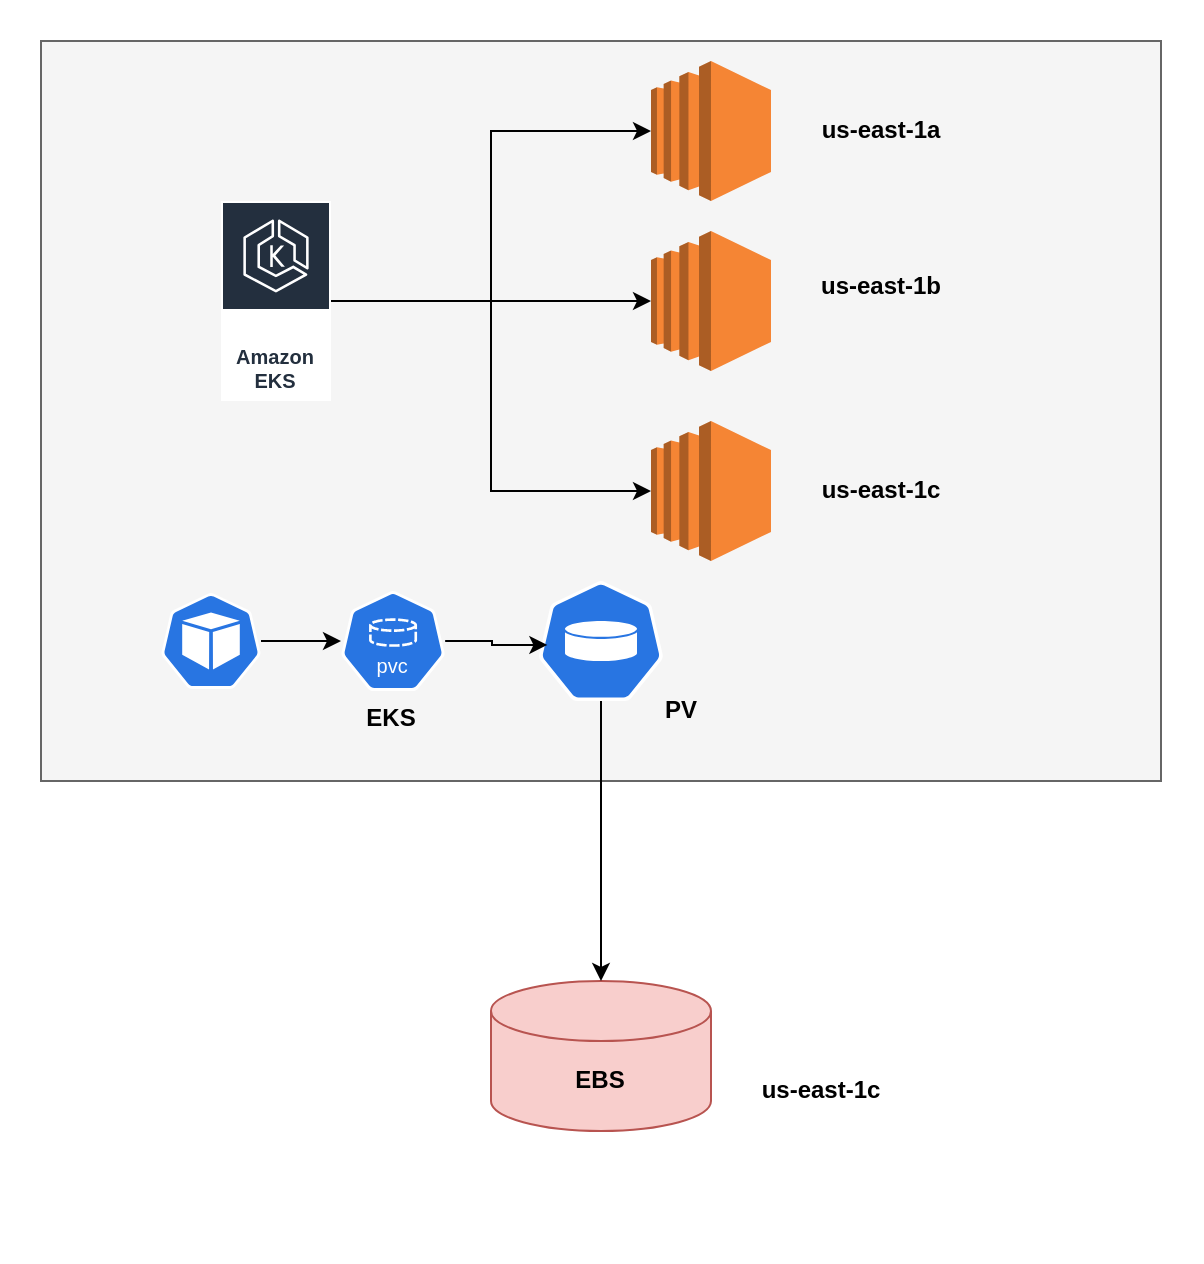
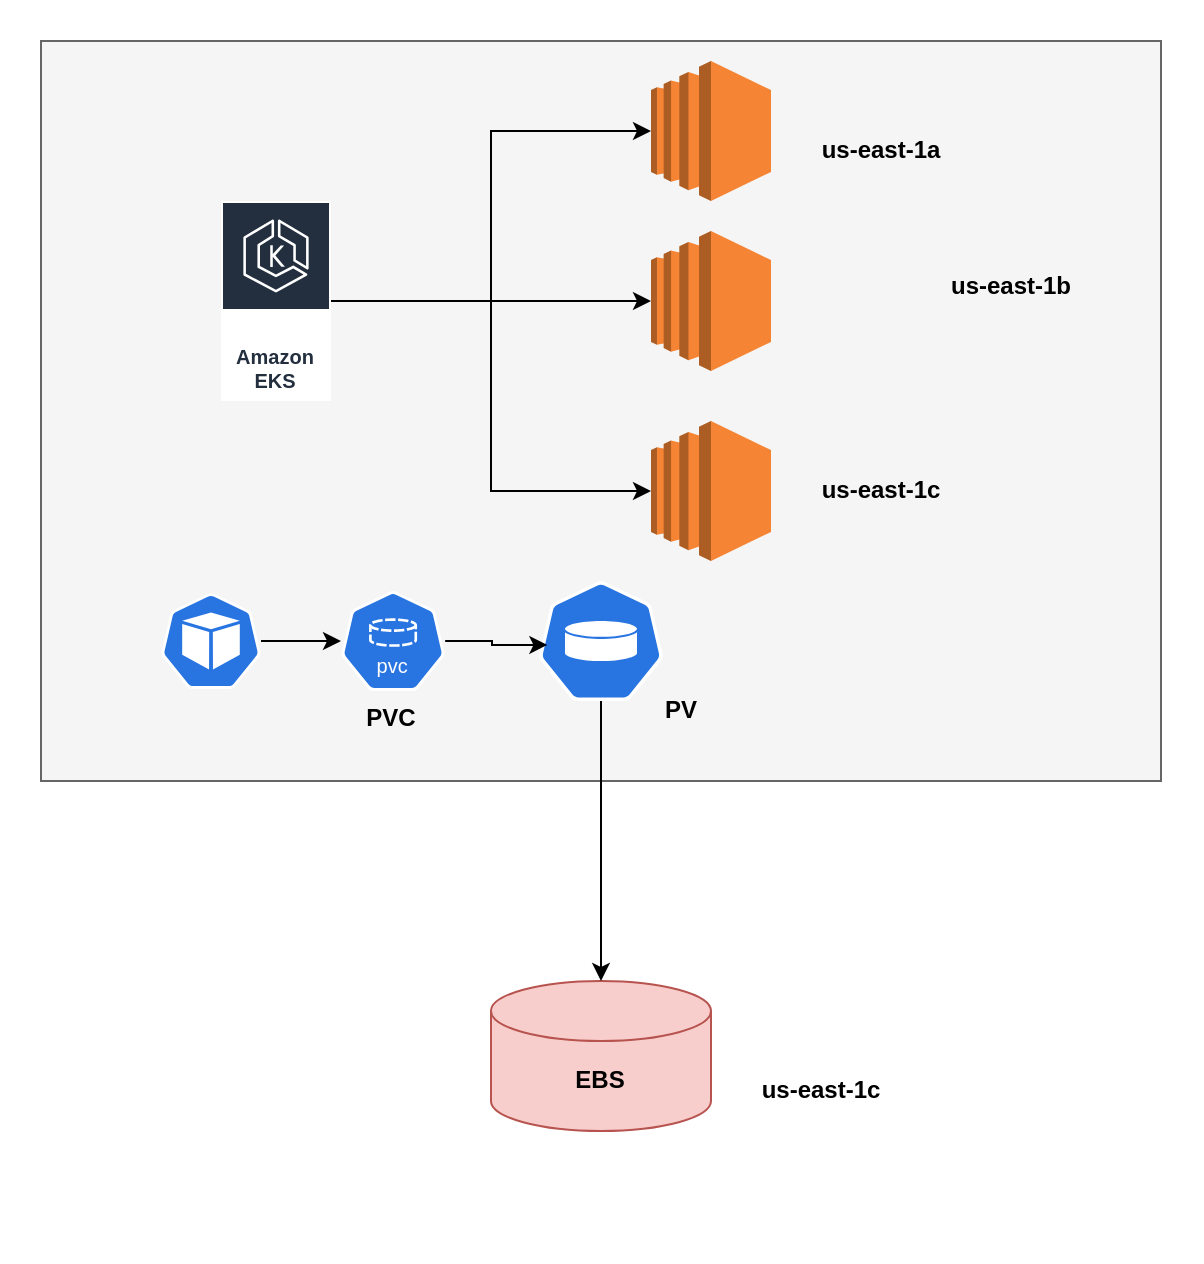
(881, 131) -> (881, 151)
(881, 287) -> (1011, 287)
(392, 719) -> (392, 719)
